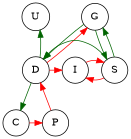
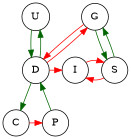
(69, 37) -> (66, 39)
(81, 41) -> (31, 40)
(47, 100) -> (47, 100)
